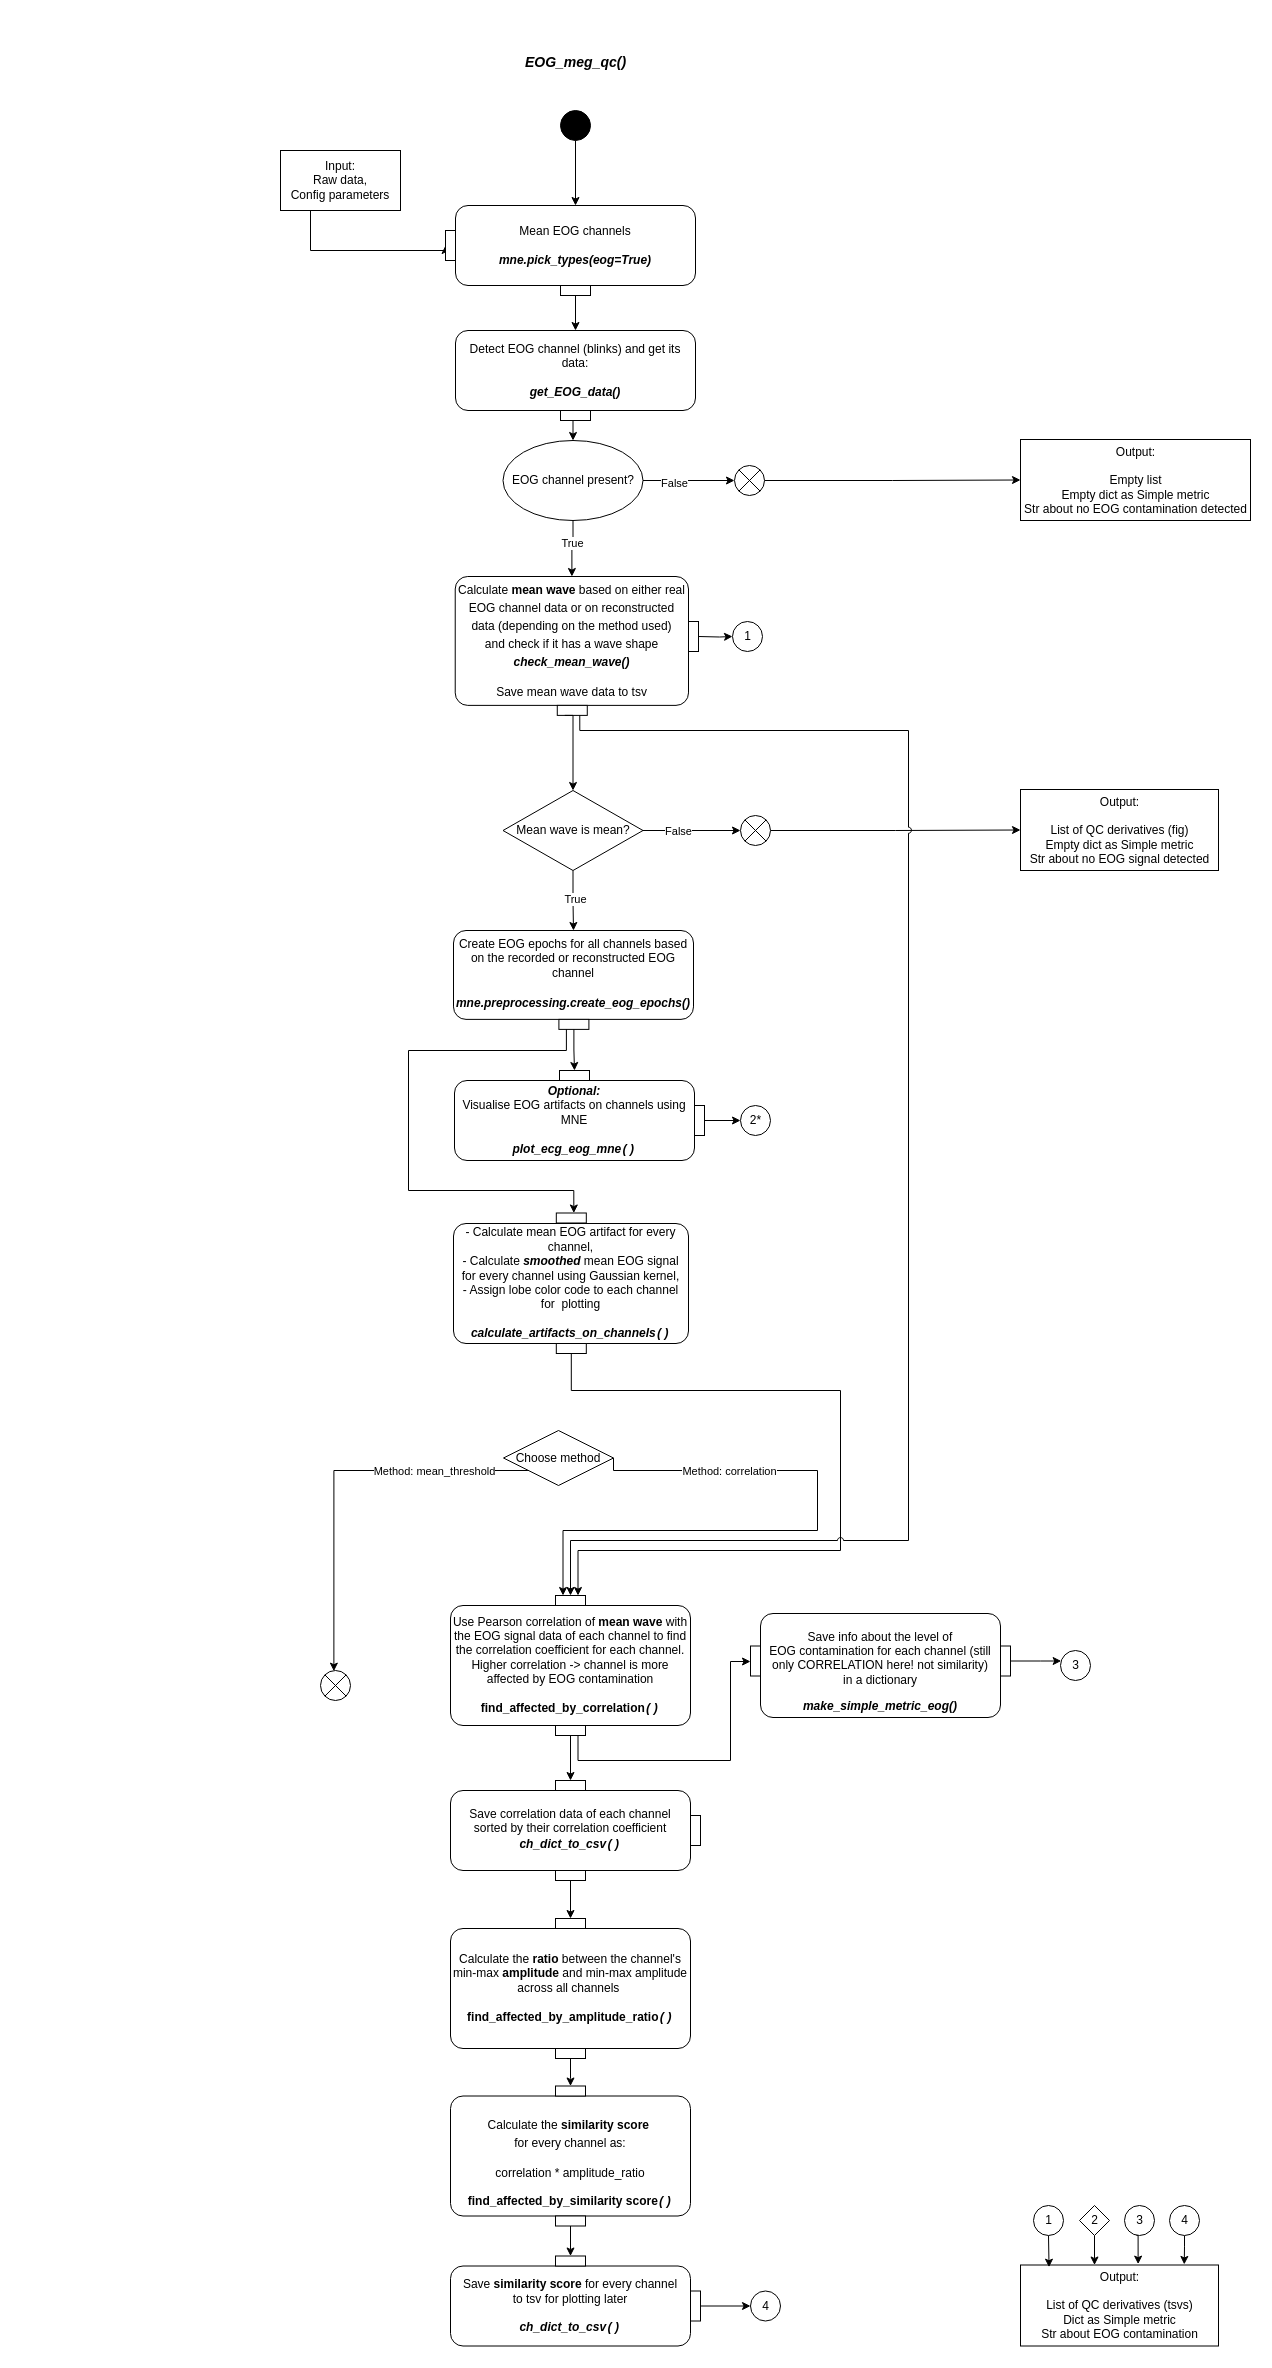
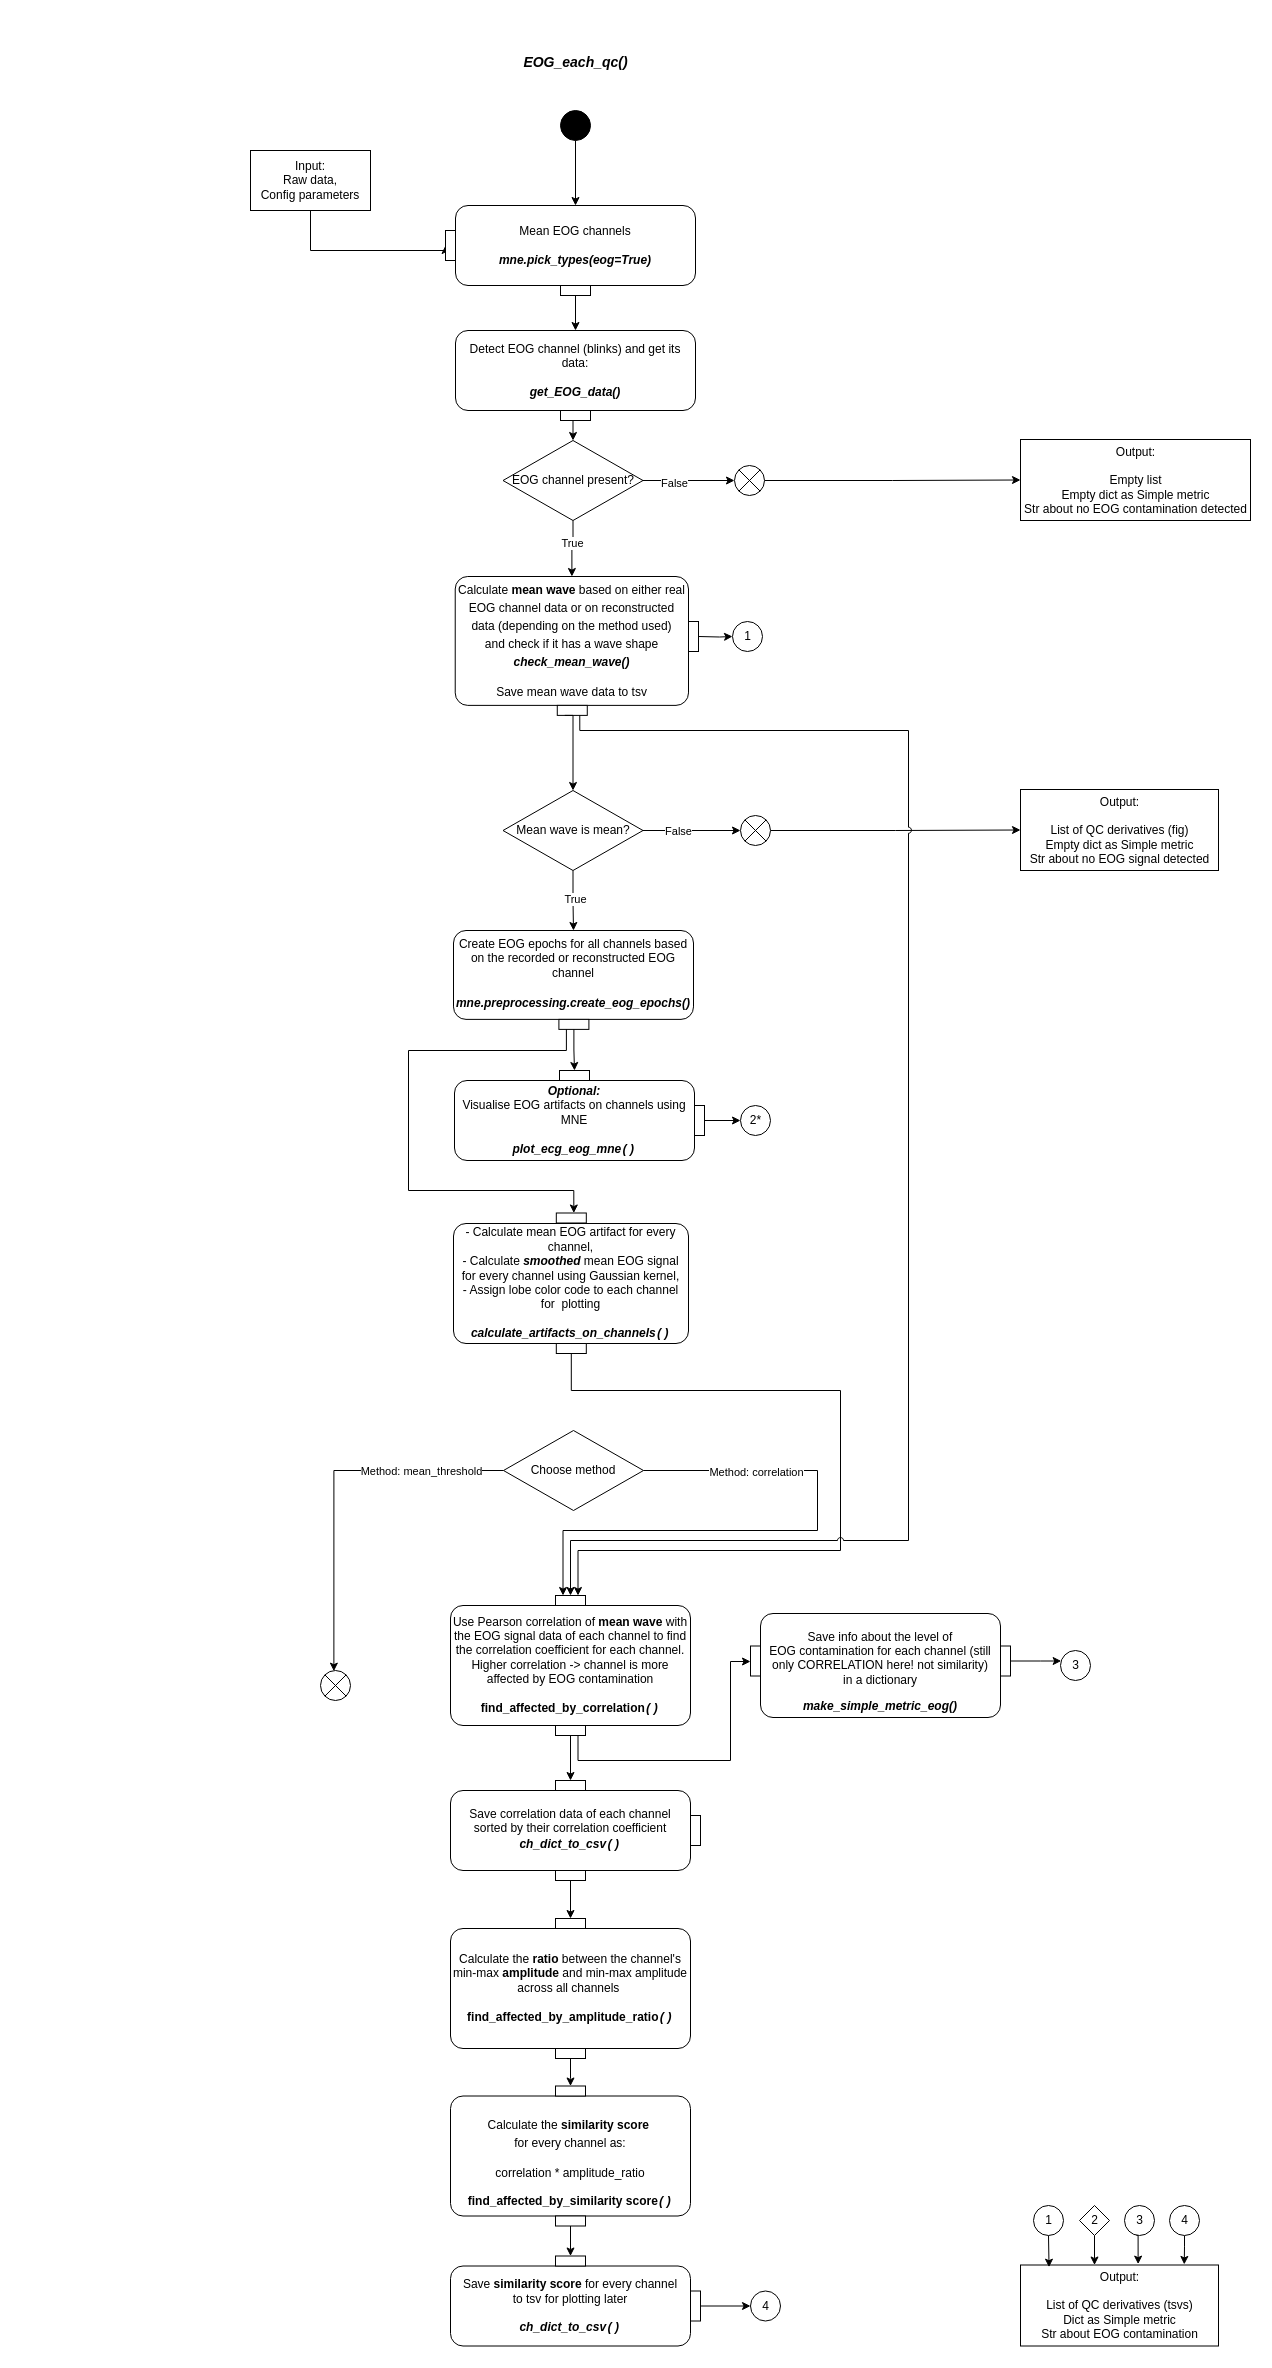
(576, 41) -> (576, 41)
(341, 181) -> (311, 181)
(573, 481) -> (573, 481)
(559, 1458) -> (574, 1471)
